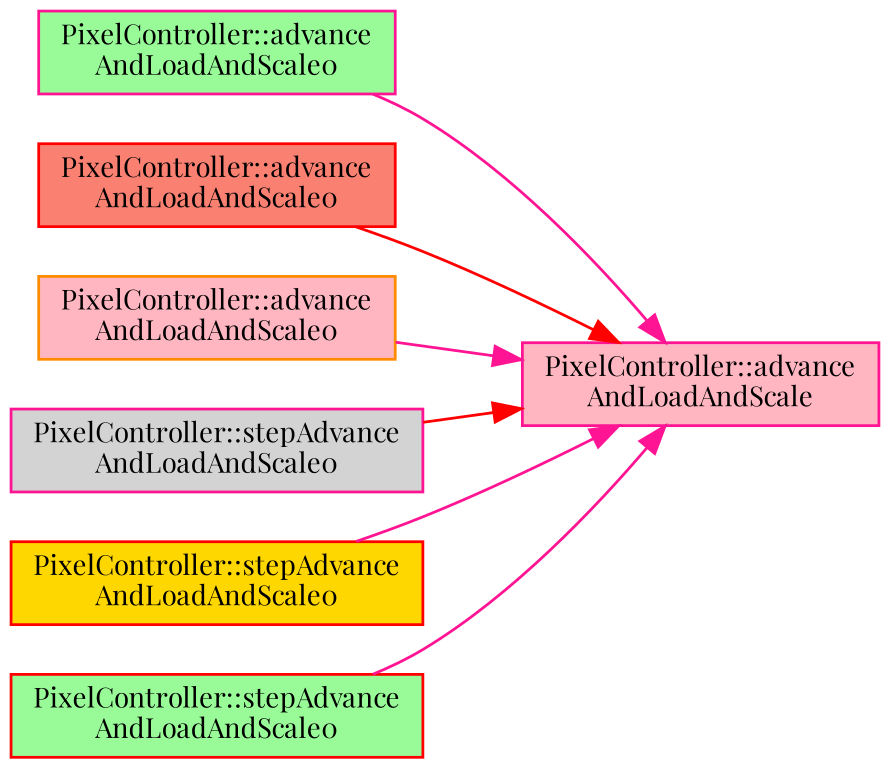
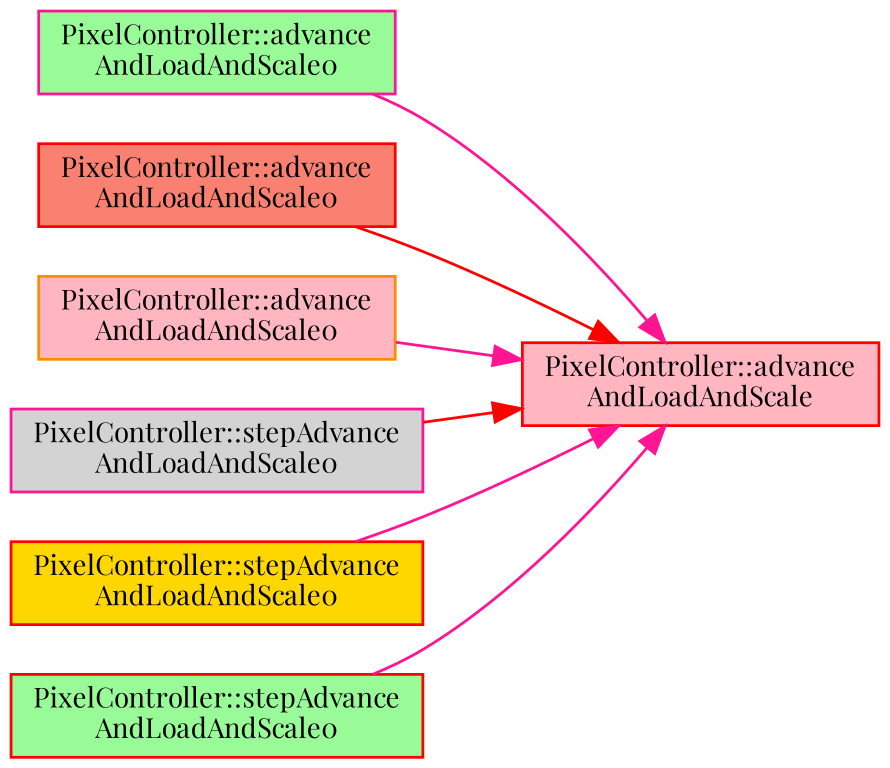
(701, 384) -> (701, 384)
